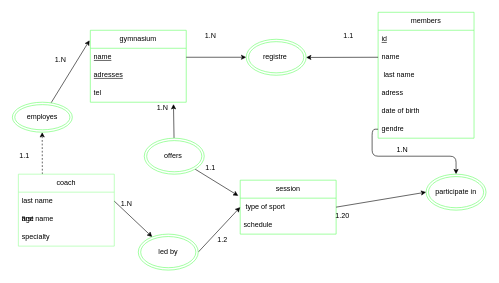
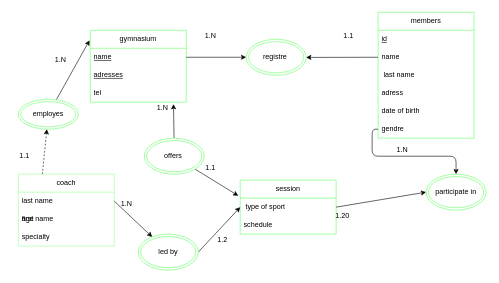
(42, 117) -> (48, 114)
